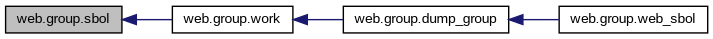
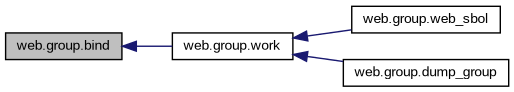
(64, 20) -> (64, 46)
(541, 20) -> (329, 33)
